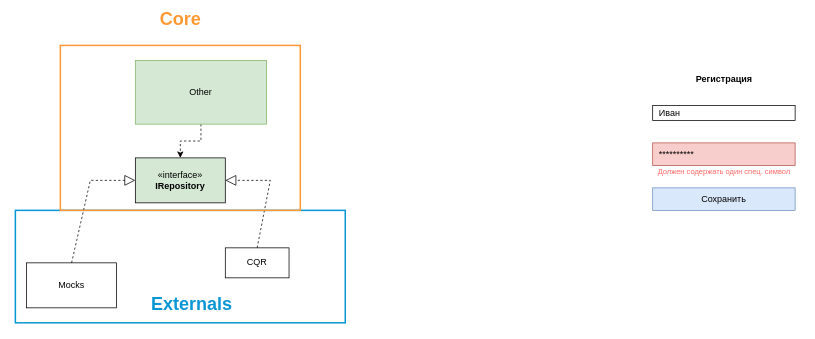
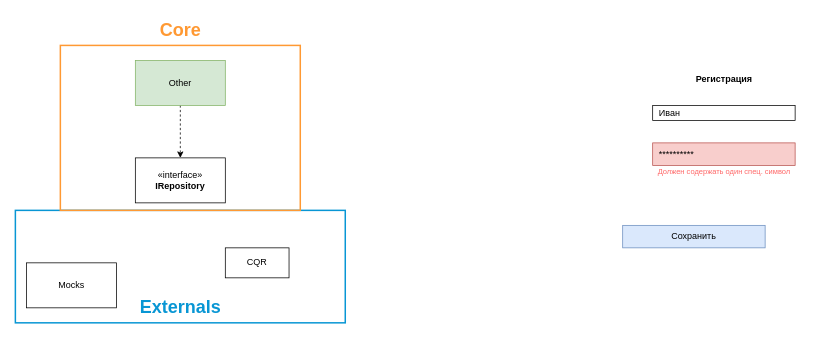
(180, 19) -> (180, 30)
(201, 92) -> (180, 83)
(180, 180) -> (180, 180)
(267, 197) -> none
(724, 199) -> (694, 237)
(85, 205) -> none
(192, 304) -> (180, 308)
